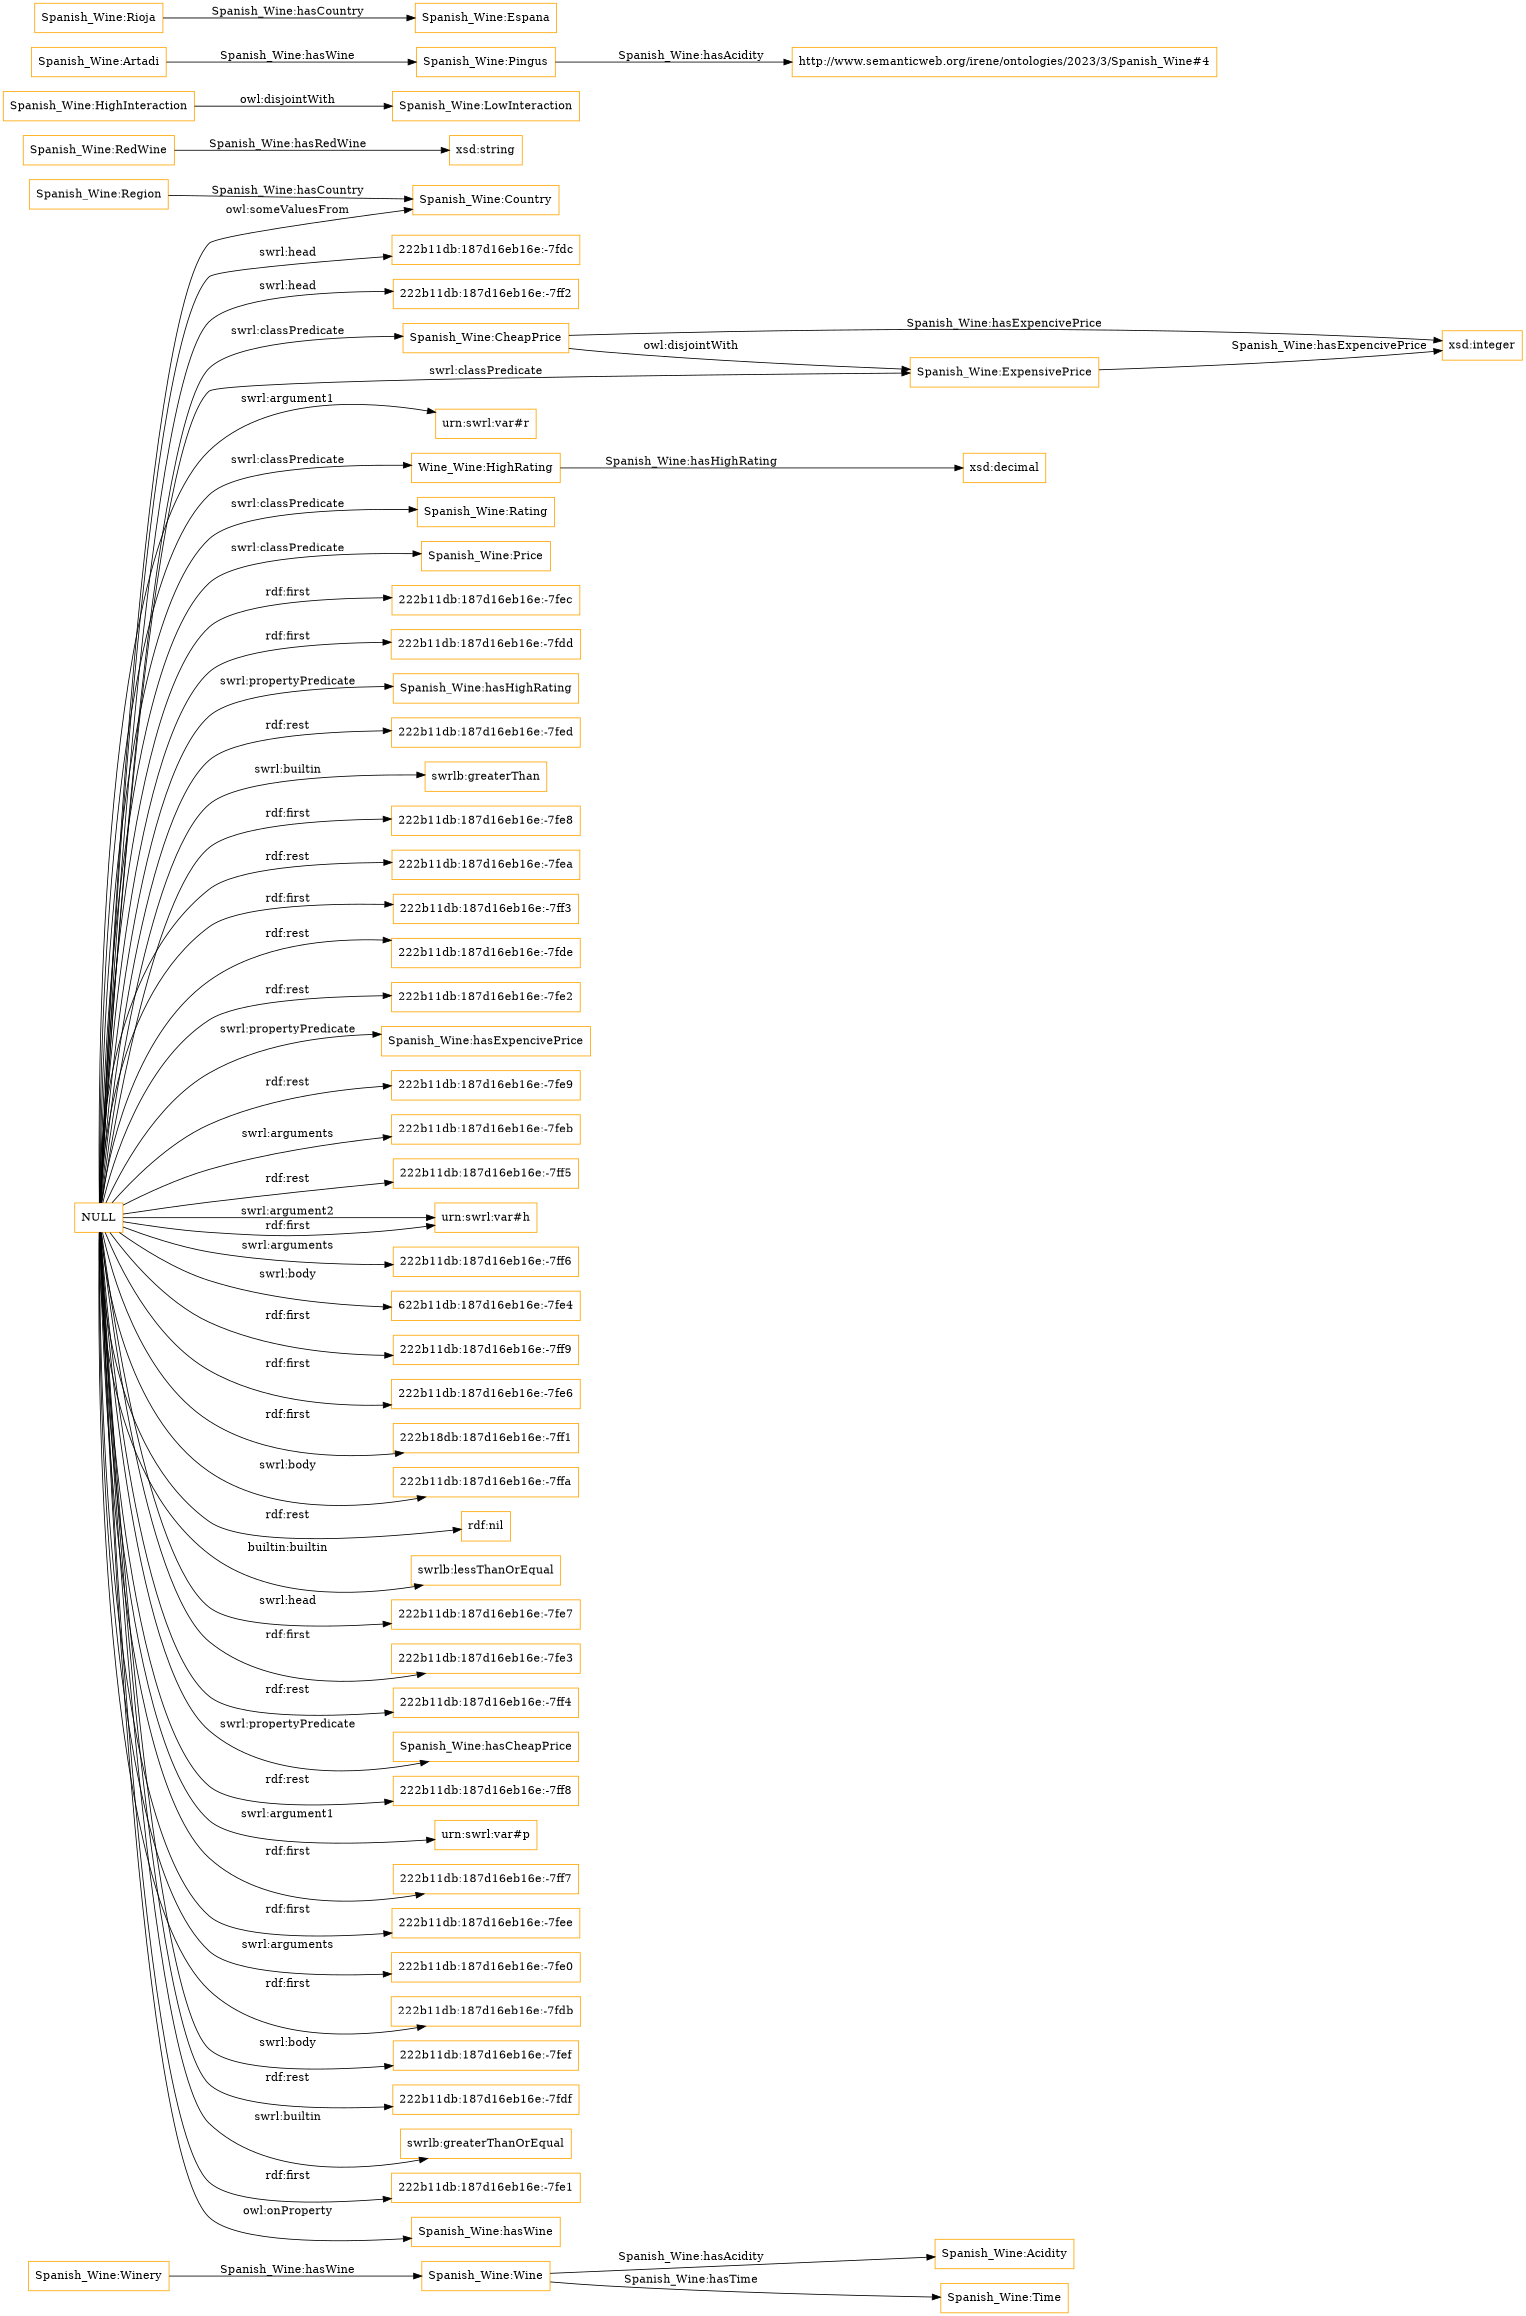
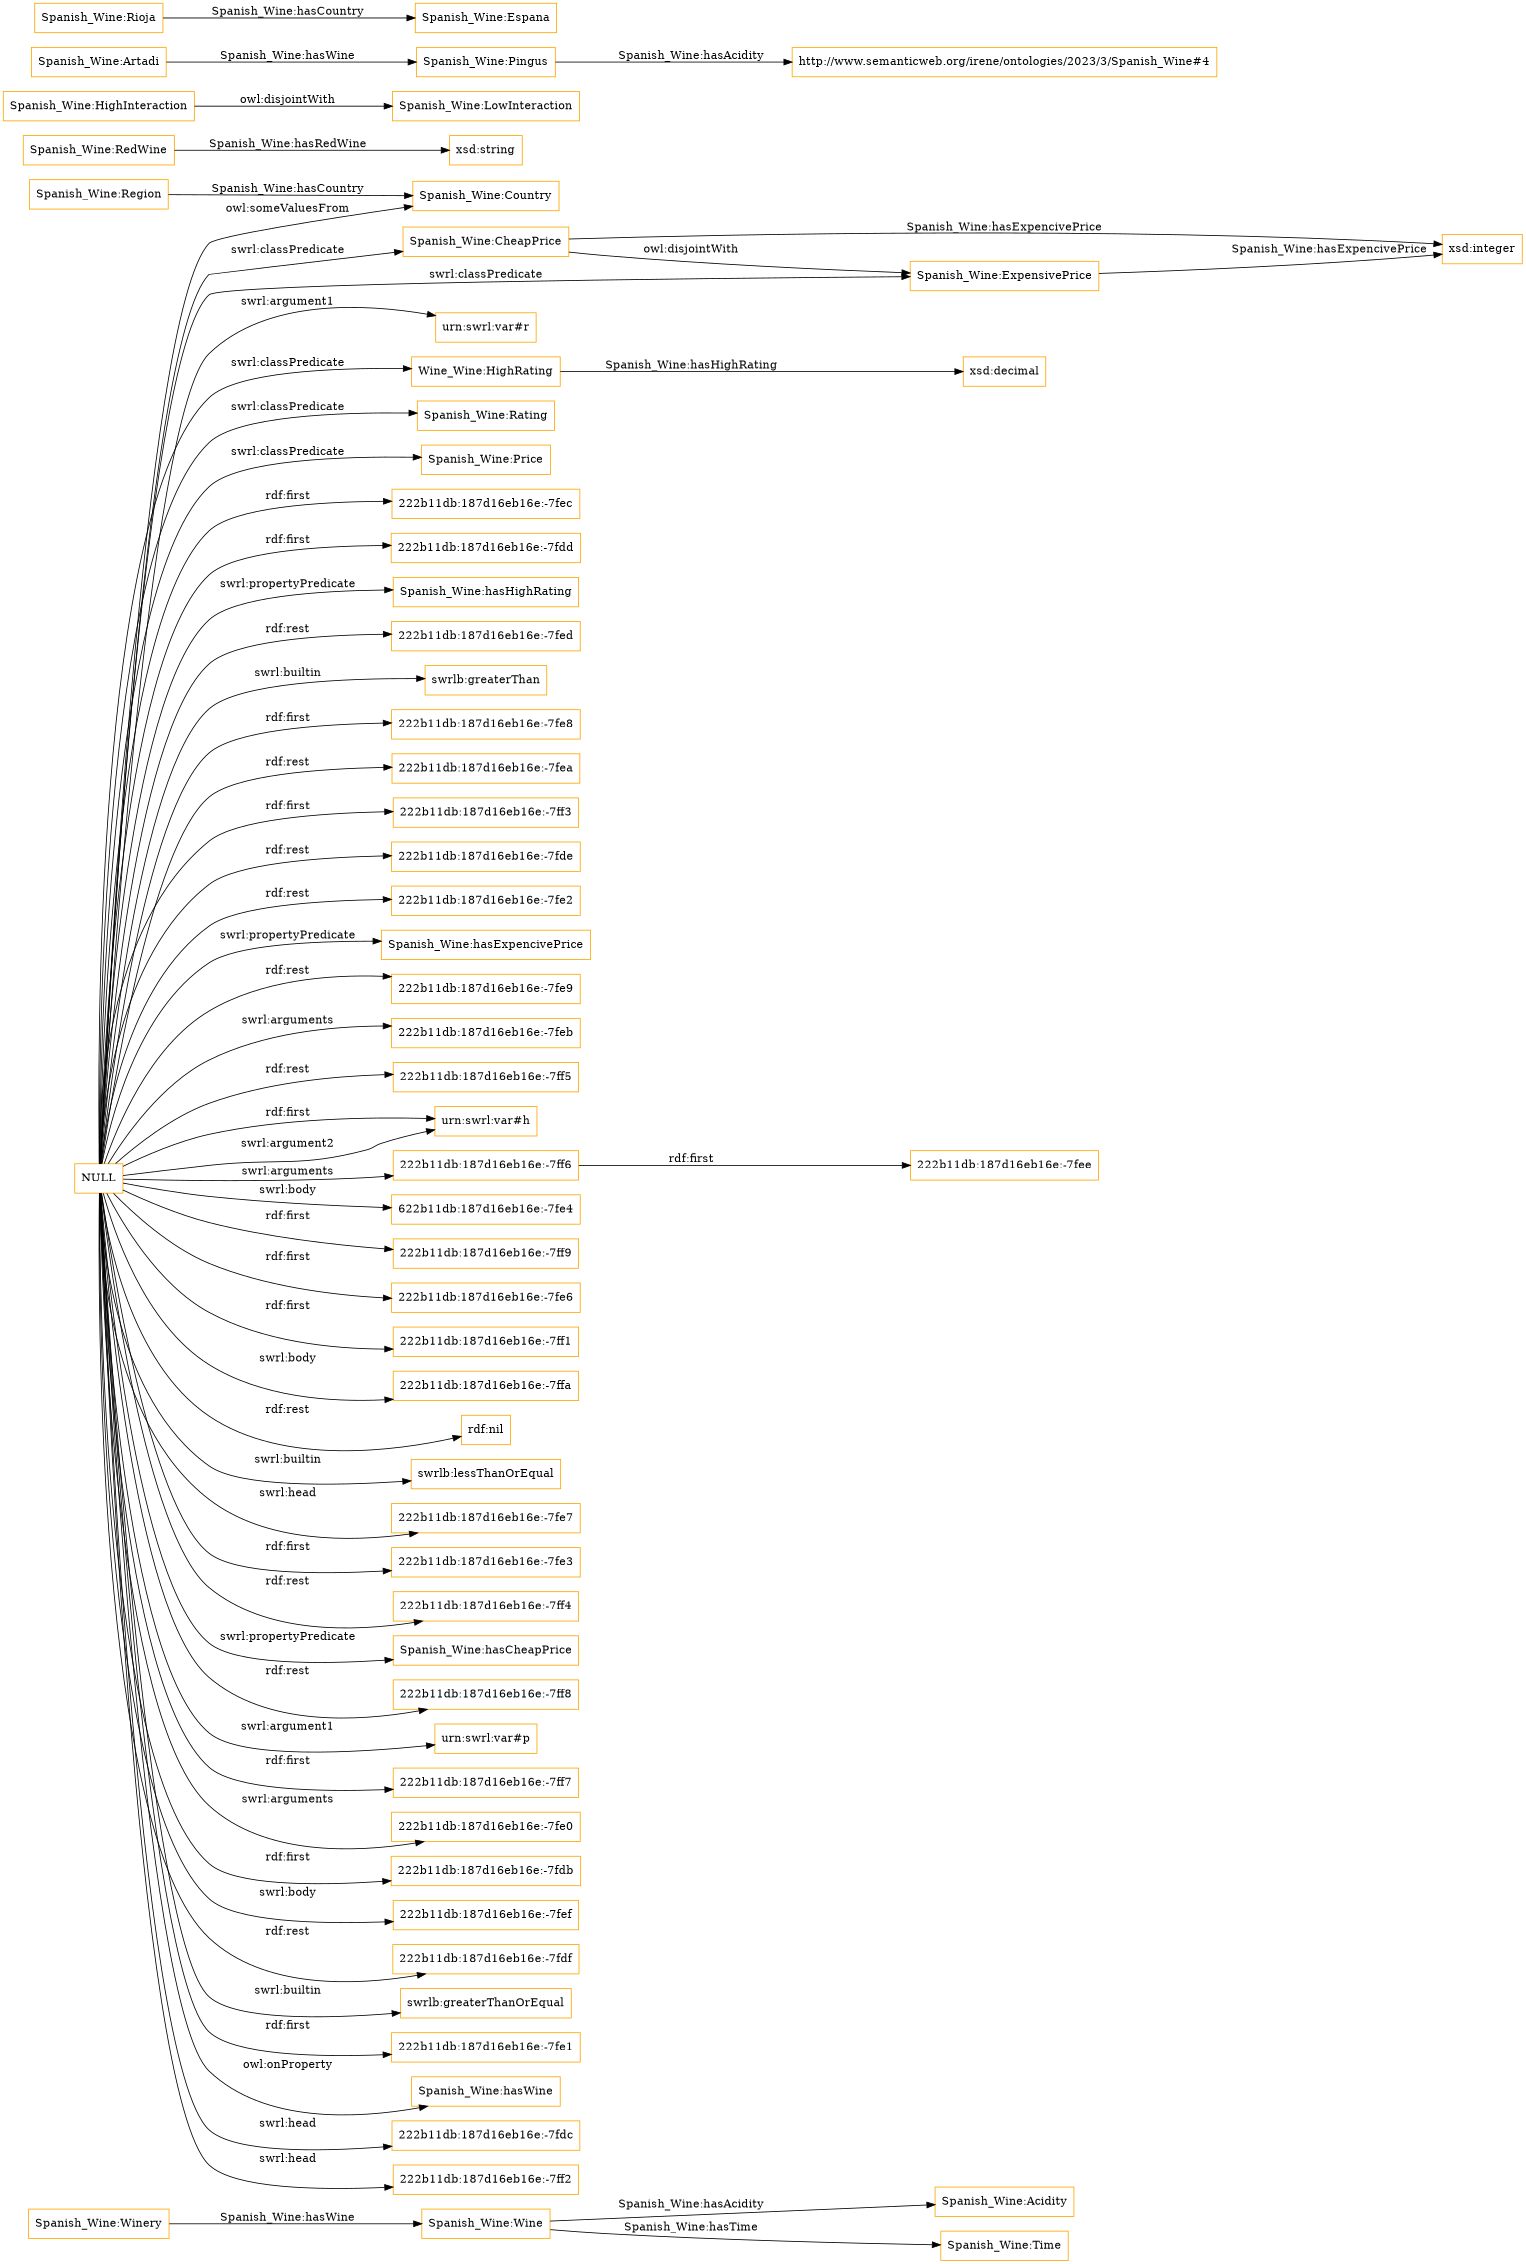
(486, 1438) -> (486, 1342)
(288, 1548) -> (288, 1460)
(160, 1821) -> (740, 1165)
